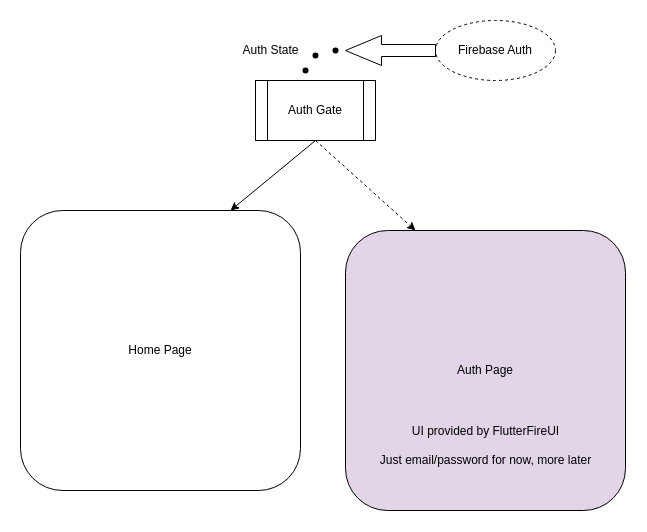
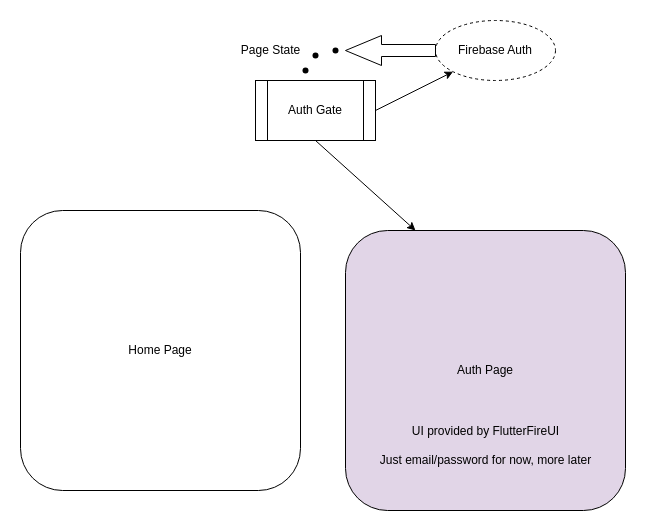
(271, 51) -> (271, 51)
(275, 174) -> (411, 93)
(363, 183) -> (363, 183)
